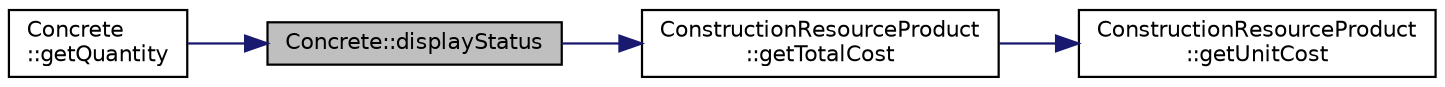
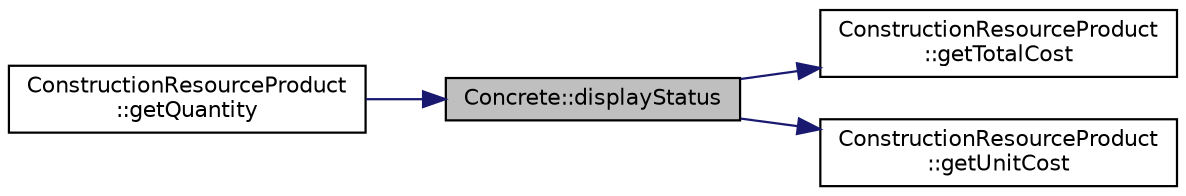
(98, 43) -> (187, 99)
(1027, 43) -> (769, 122)
